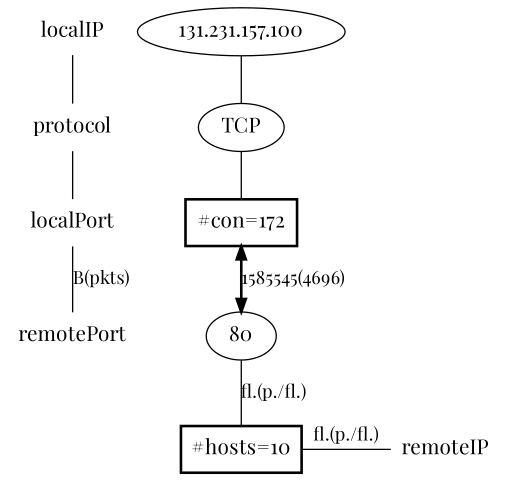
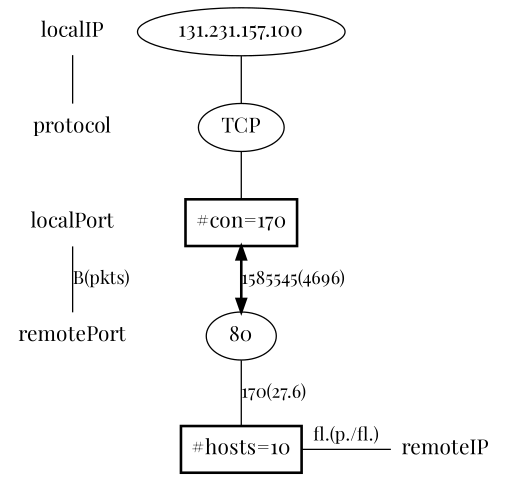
(73, 175) -> none
(241, 223) -> (241, 223)
(274, 393) -> (274, 393)
